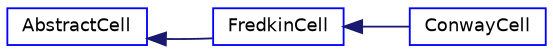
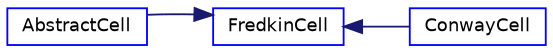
(190, 39) -> (171, 14)
